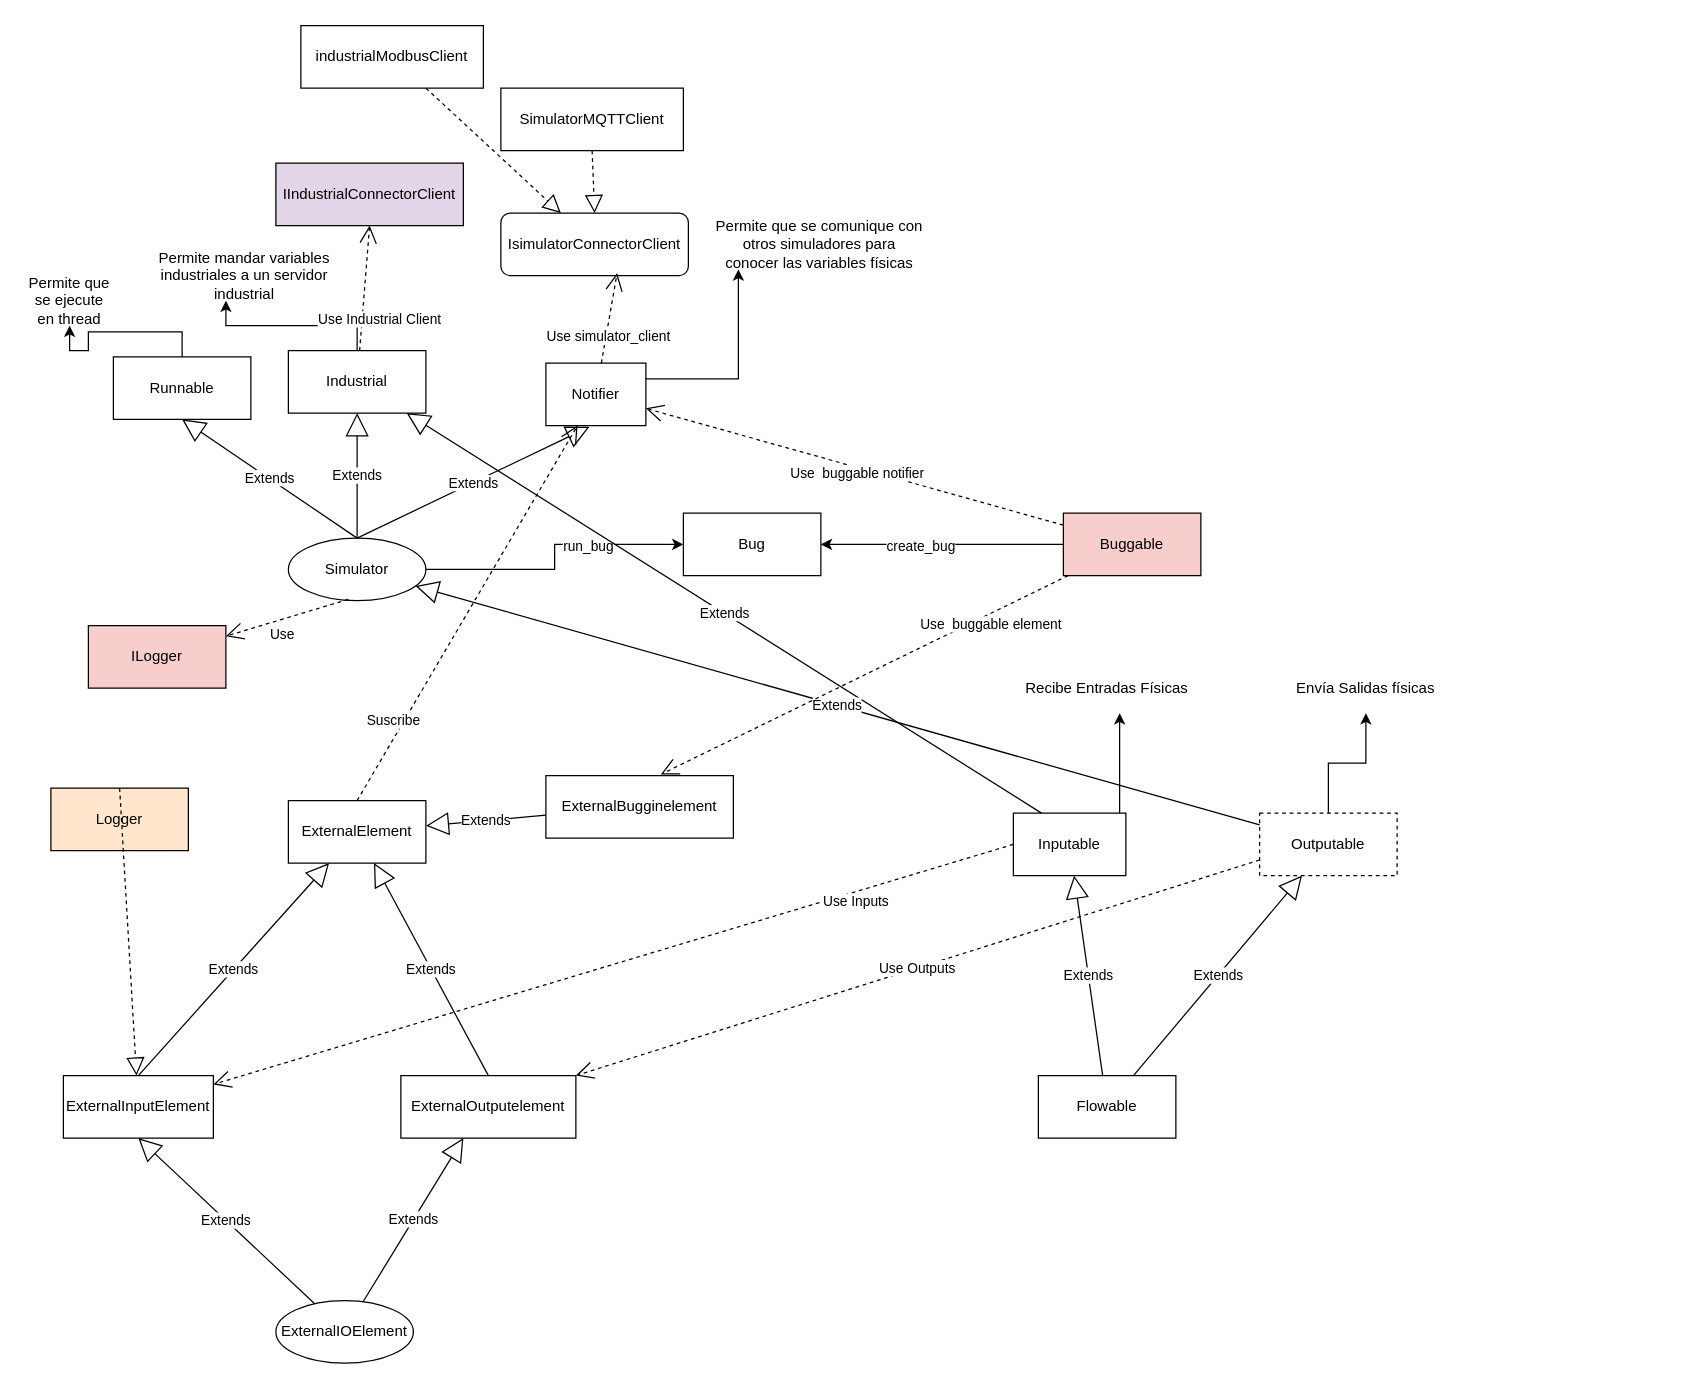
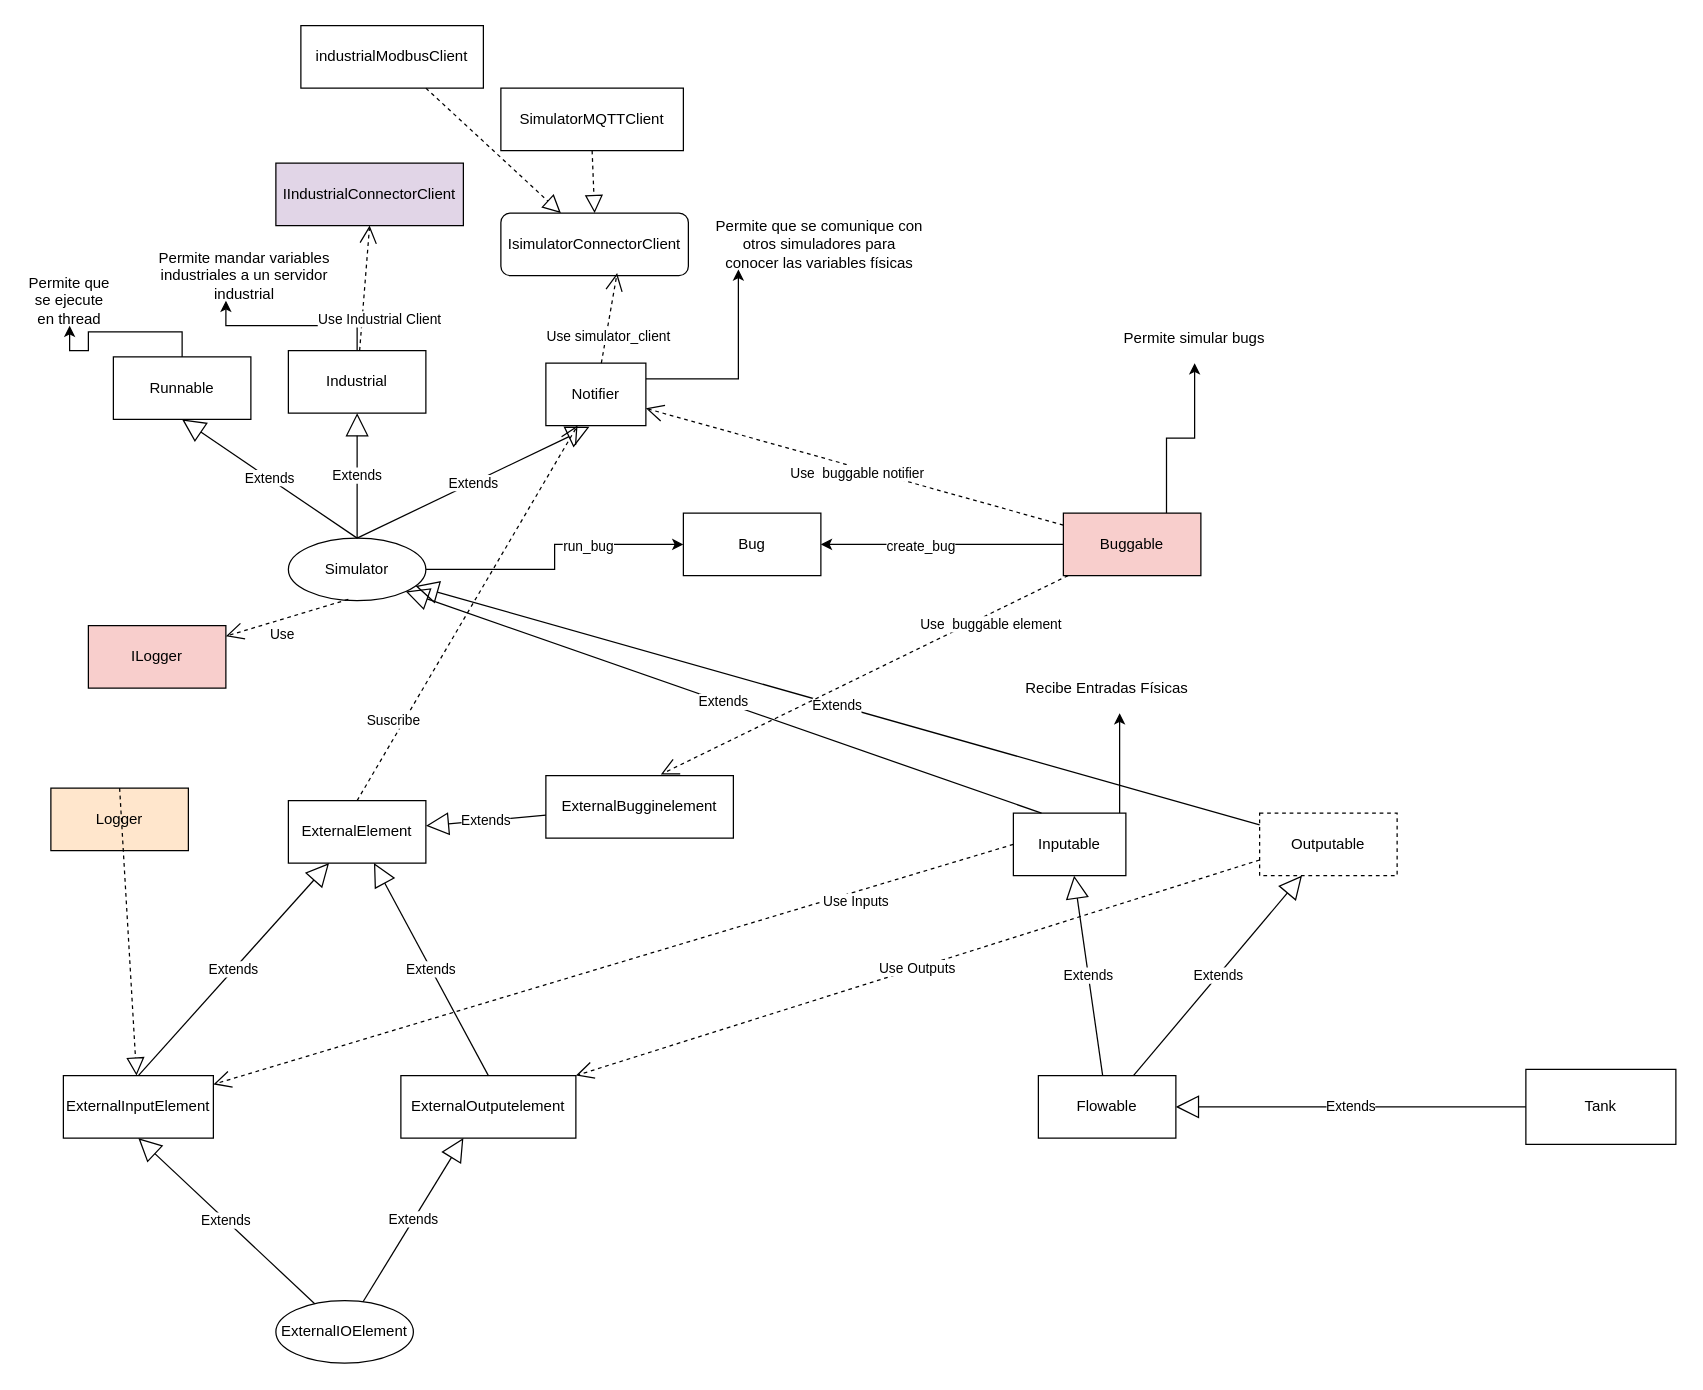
none -> (1194, 338)
none -> (1176, 438)
(754, 632) -> (734, 706)
(1366, 688) -> none
(1342, 763) -> none
none -> (1362, 1107)
none -> (1601, 1107)
